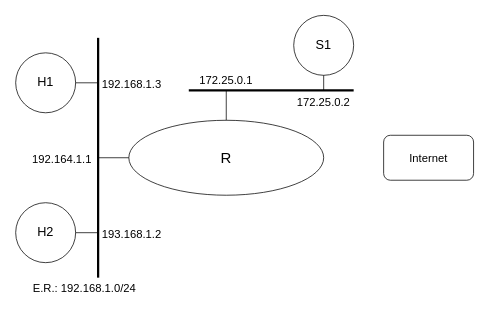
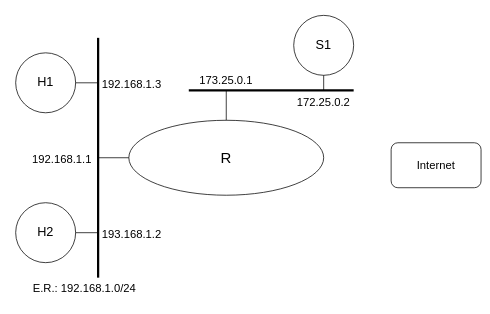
(226, 78) -> (226, 78)
(62, 158) -> (62, 158)
(429, 158) -> (436, 165)
